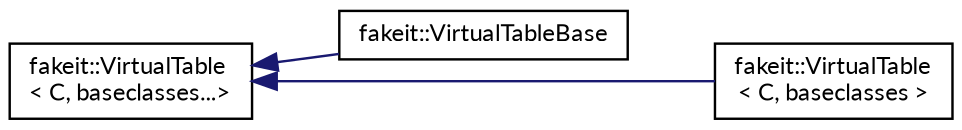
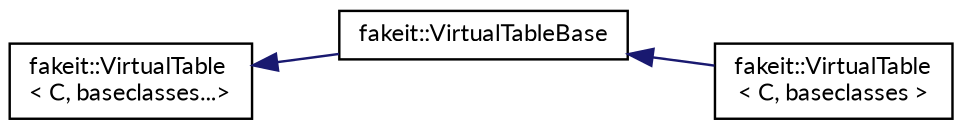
(496, 81) -> (684, 61)
